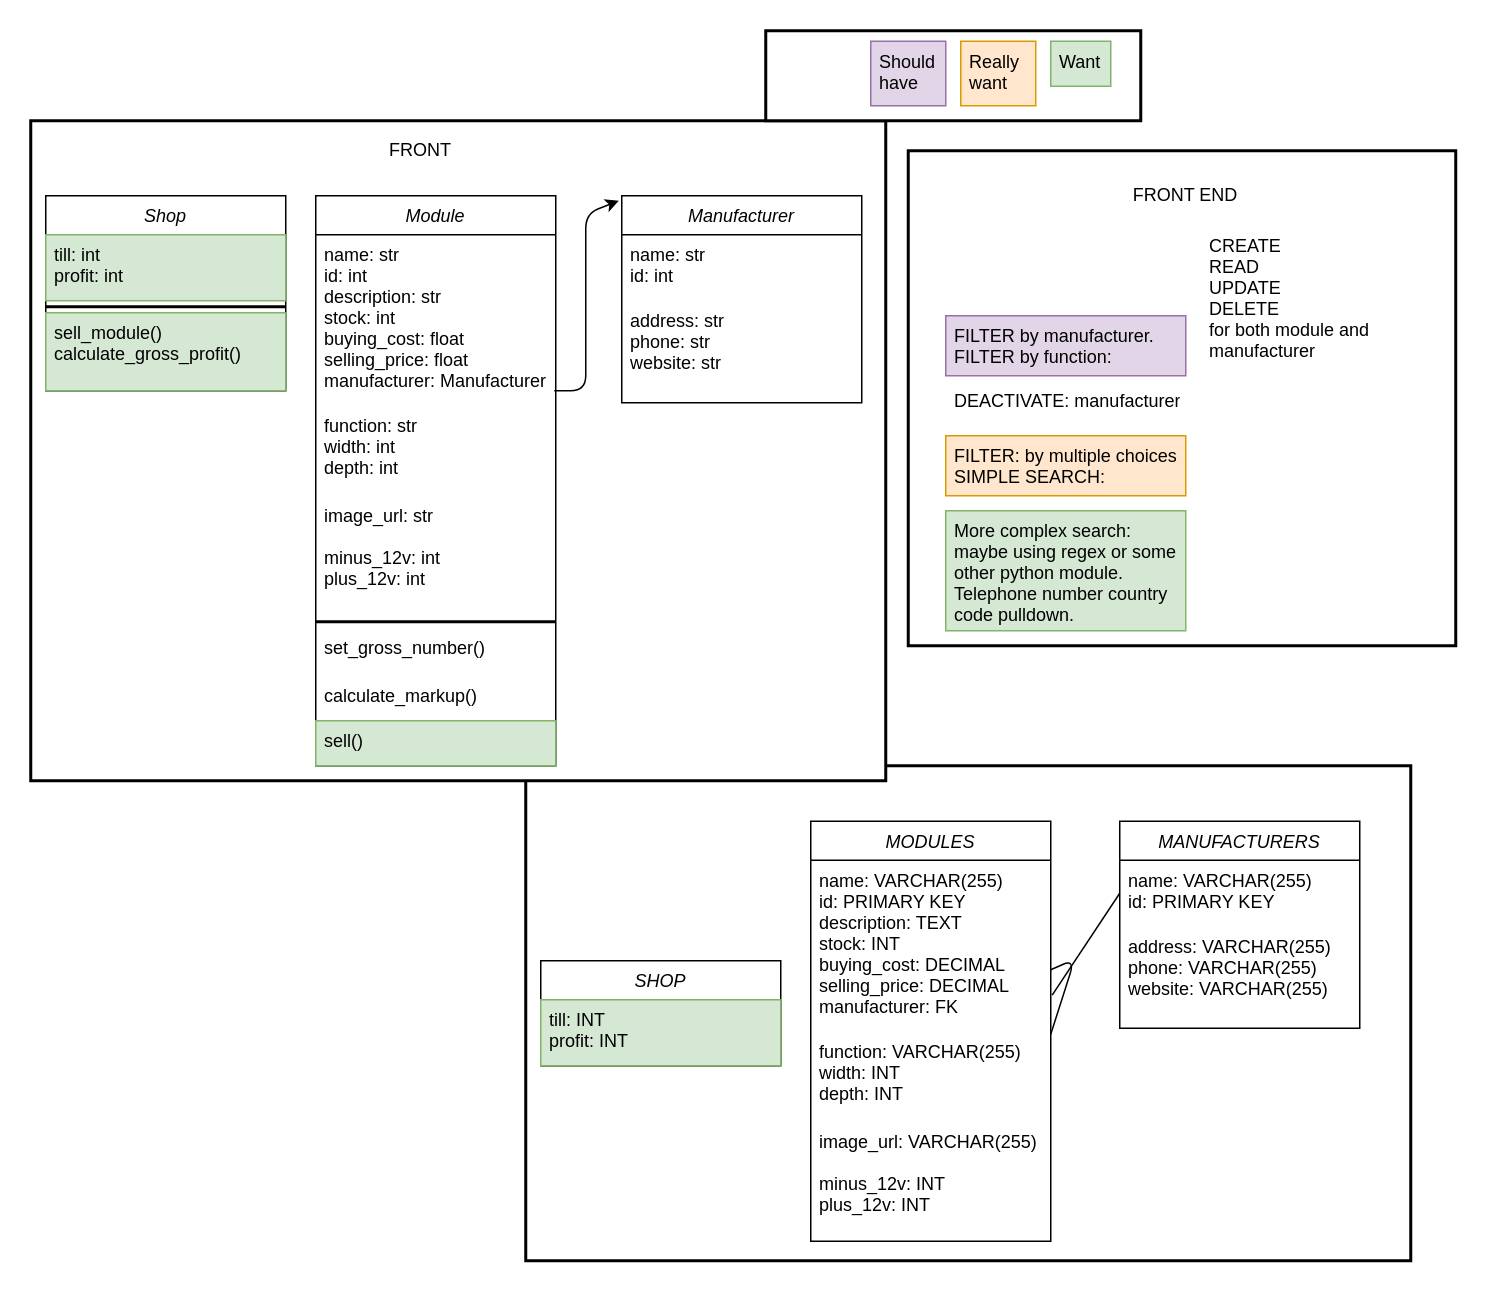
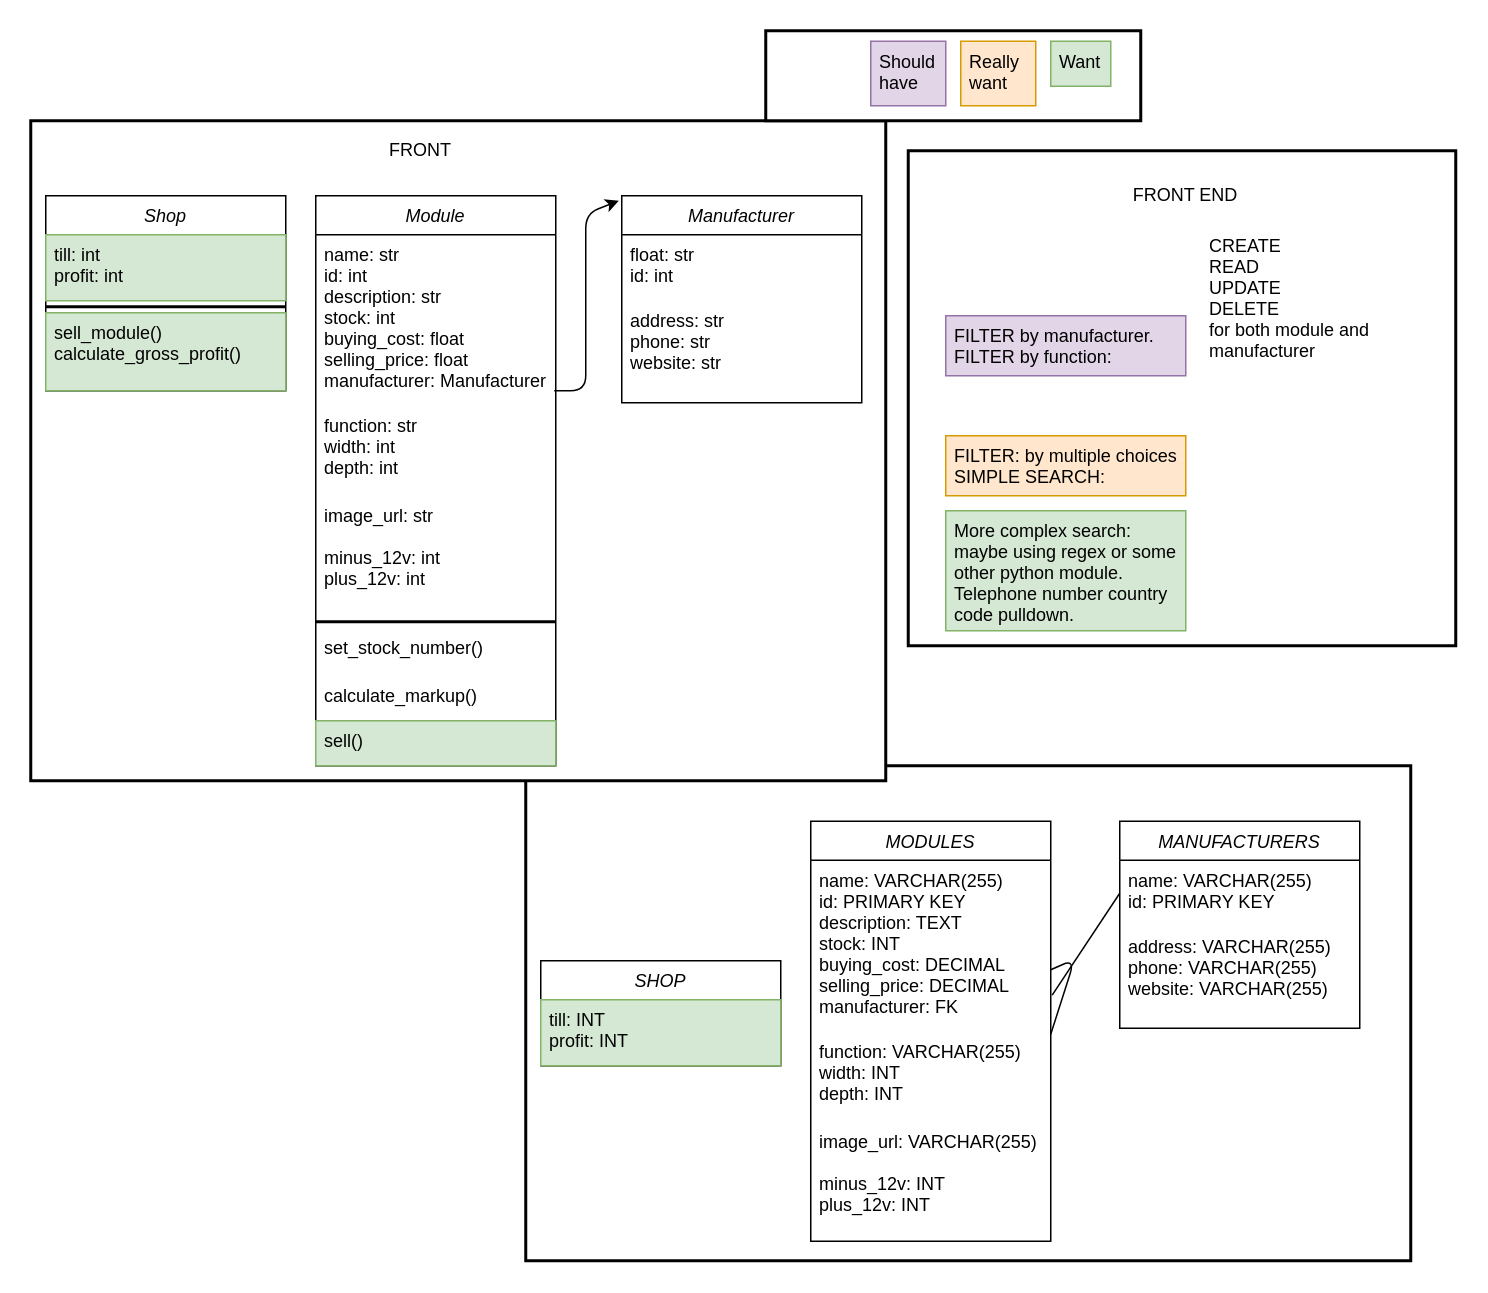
(671, 255) -> (673, 255)
(1066, 403) -> none
(415, 648) -> (415, 648)
